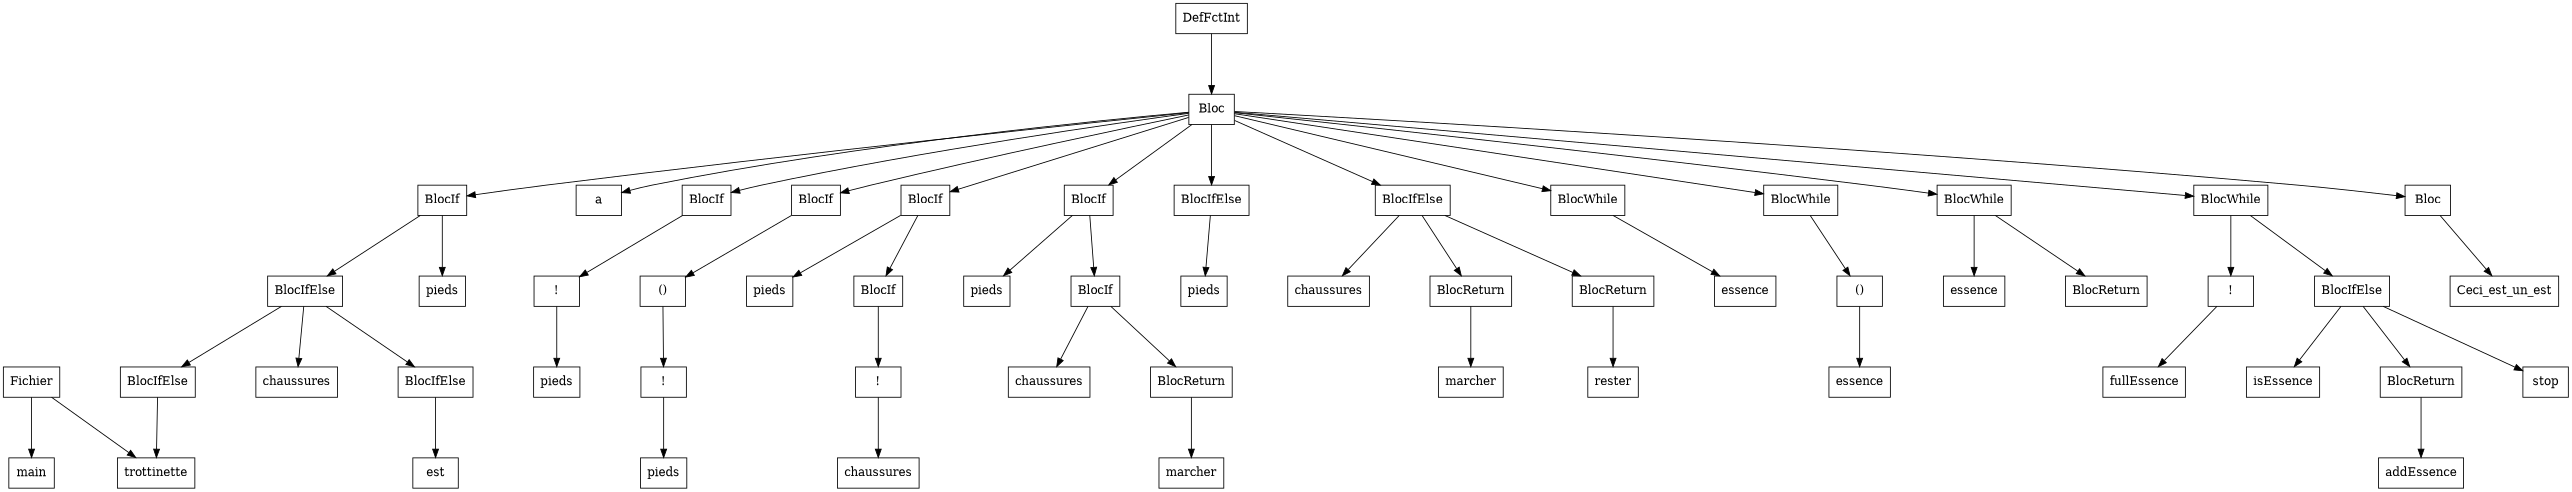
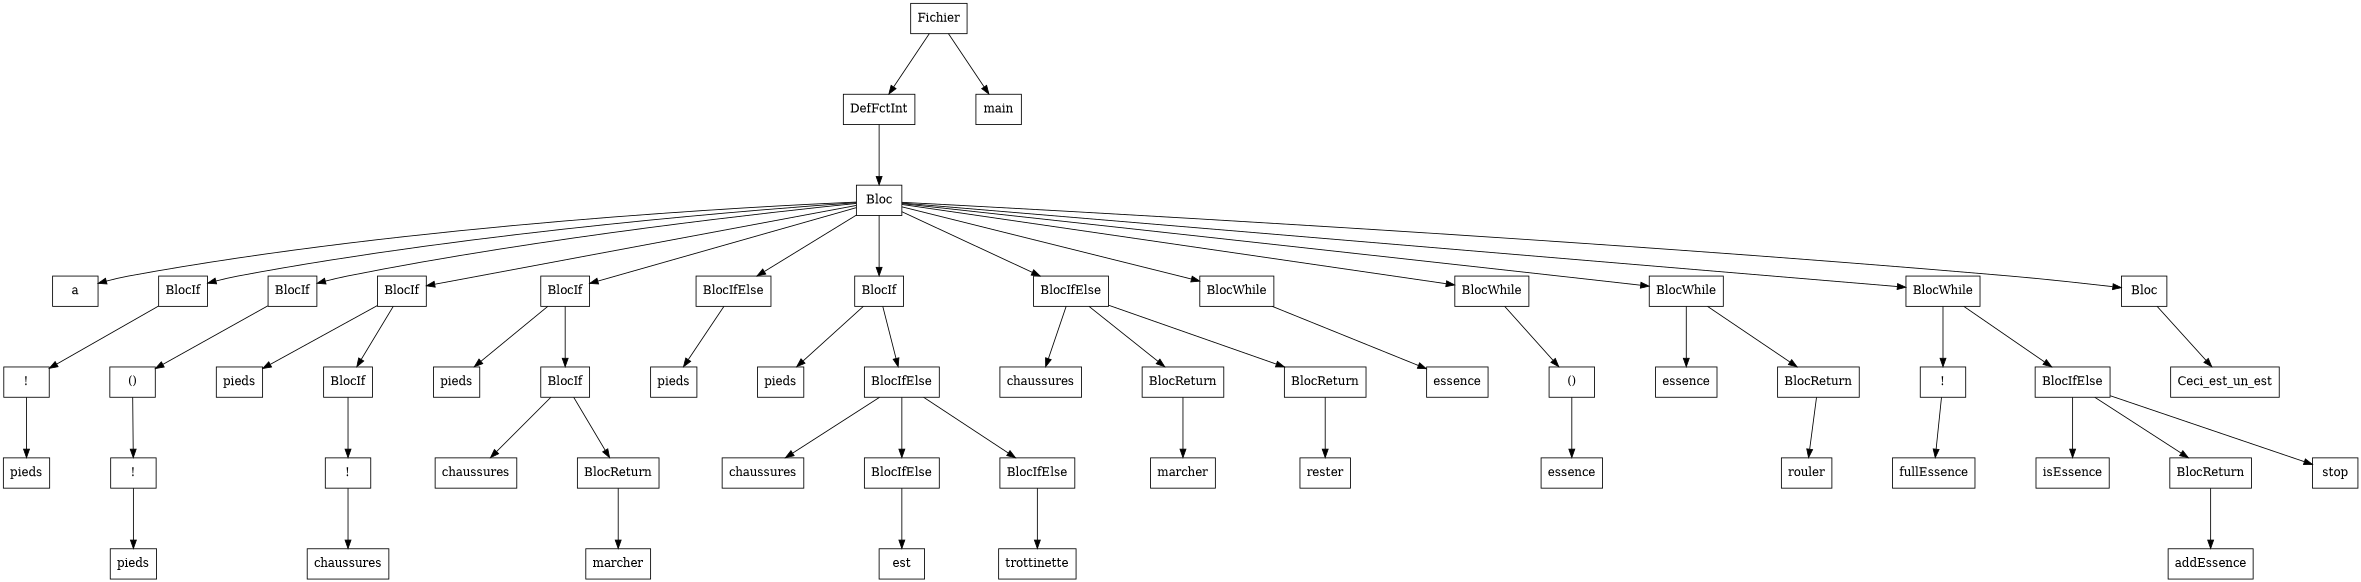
(90, 425) -> (911, 60)
none -> (1807, 473)
